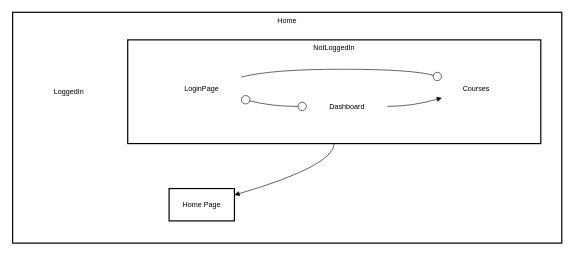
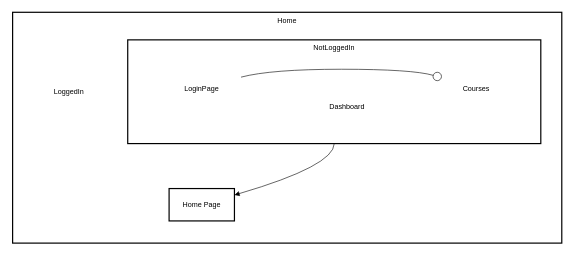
(419, 104) -> none
(275, 105) -> none
